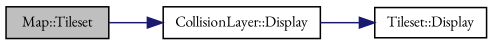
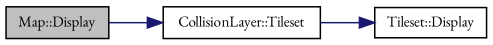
(57, 23) -> (57, 23)
(242, 23) -> (242, 23)
